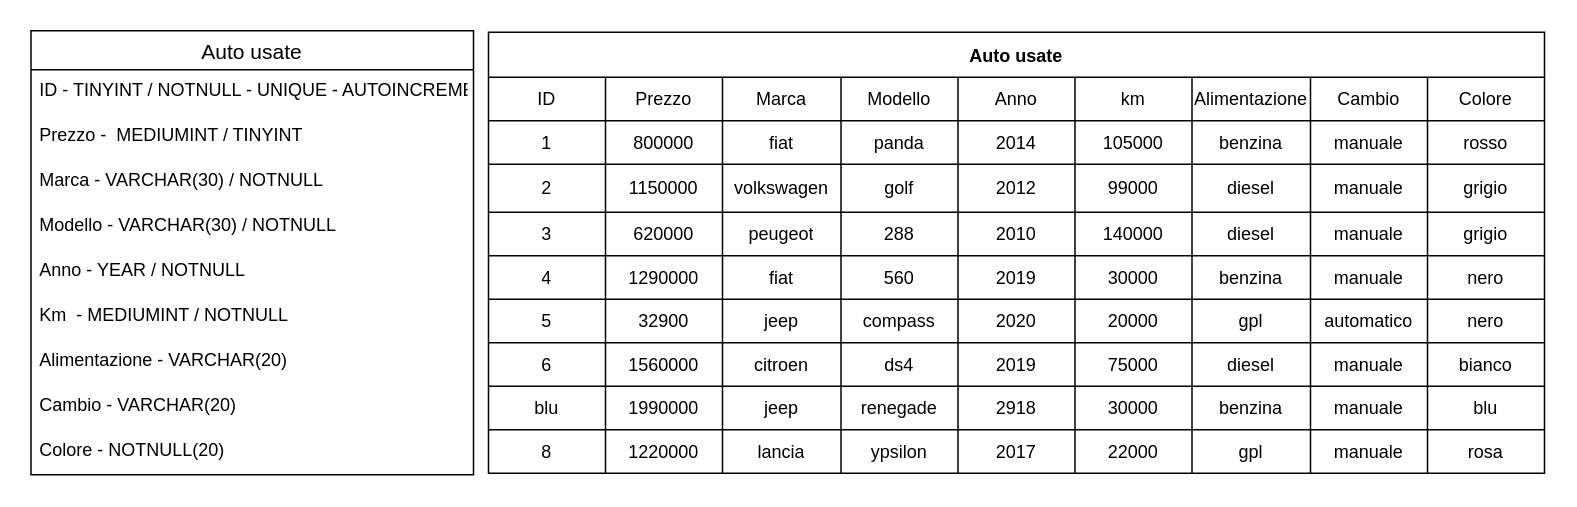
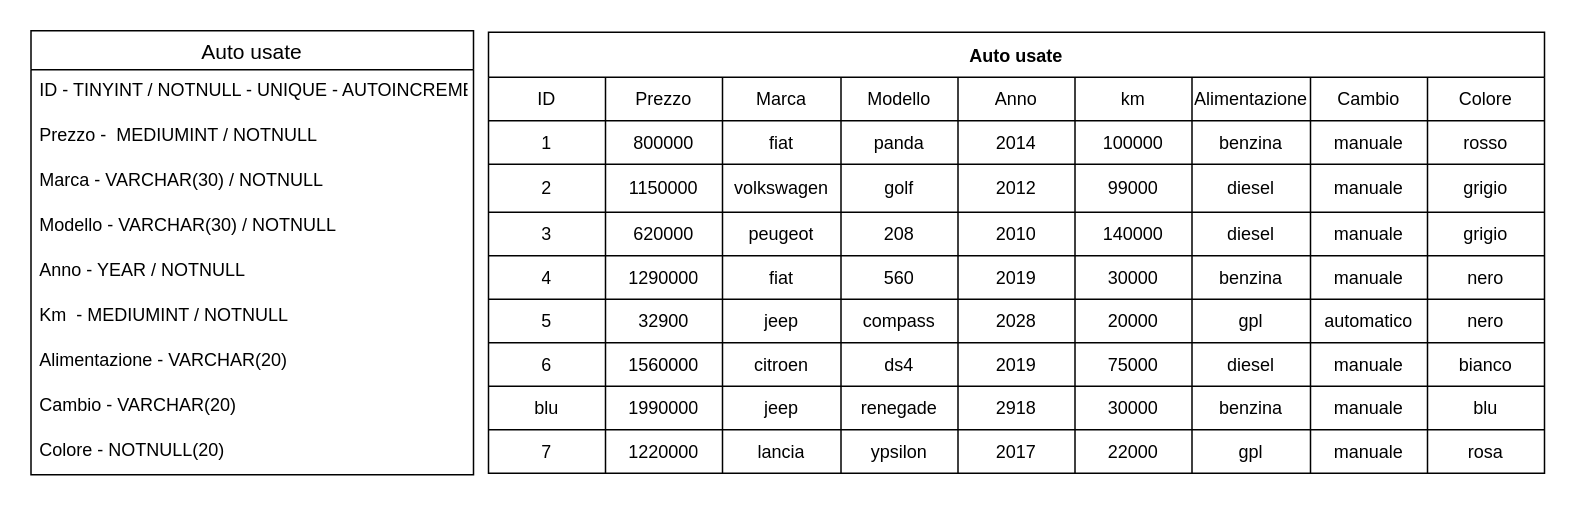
(176, 135) -> (176, 135)
(1133, 143) -> (1133, 143)
(899, 235) -> (899, 235)
(1016, 322) -> (1016, 322)
(547, 452) -> (547, 452)
